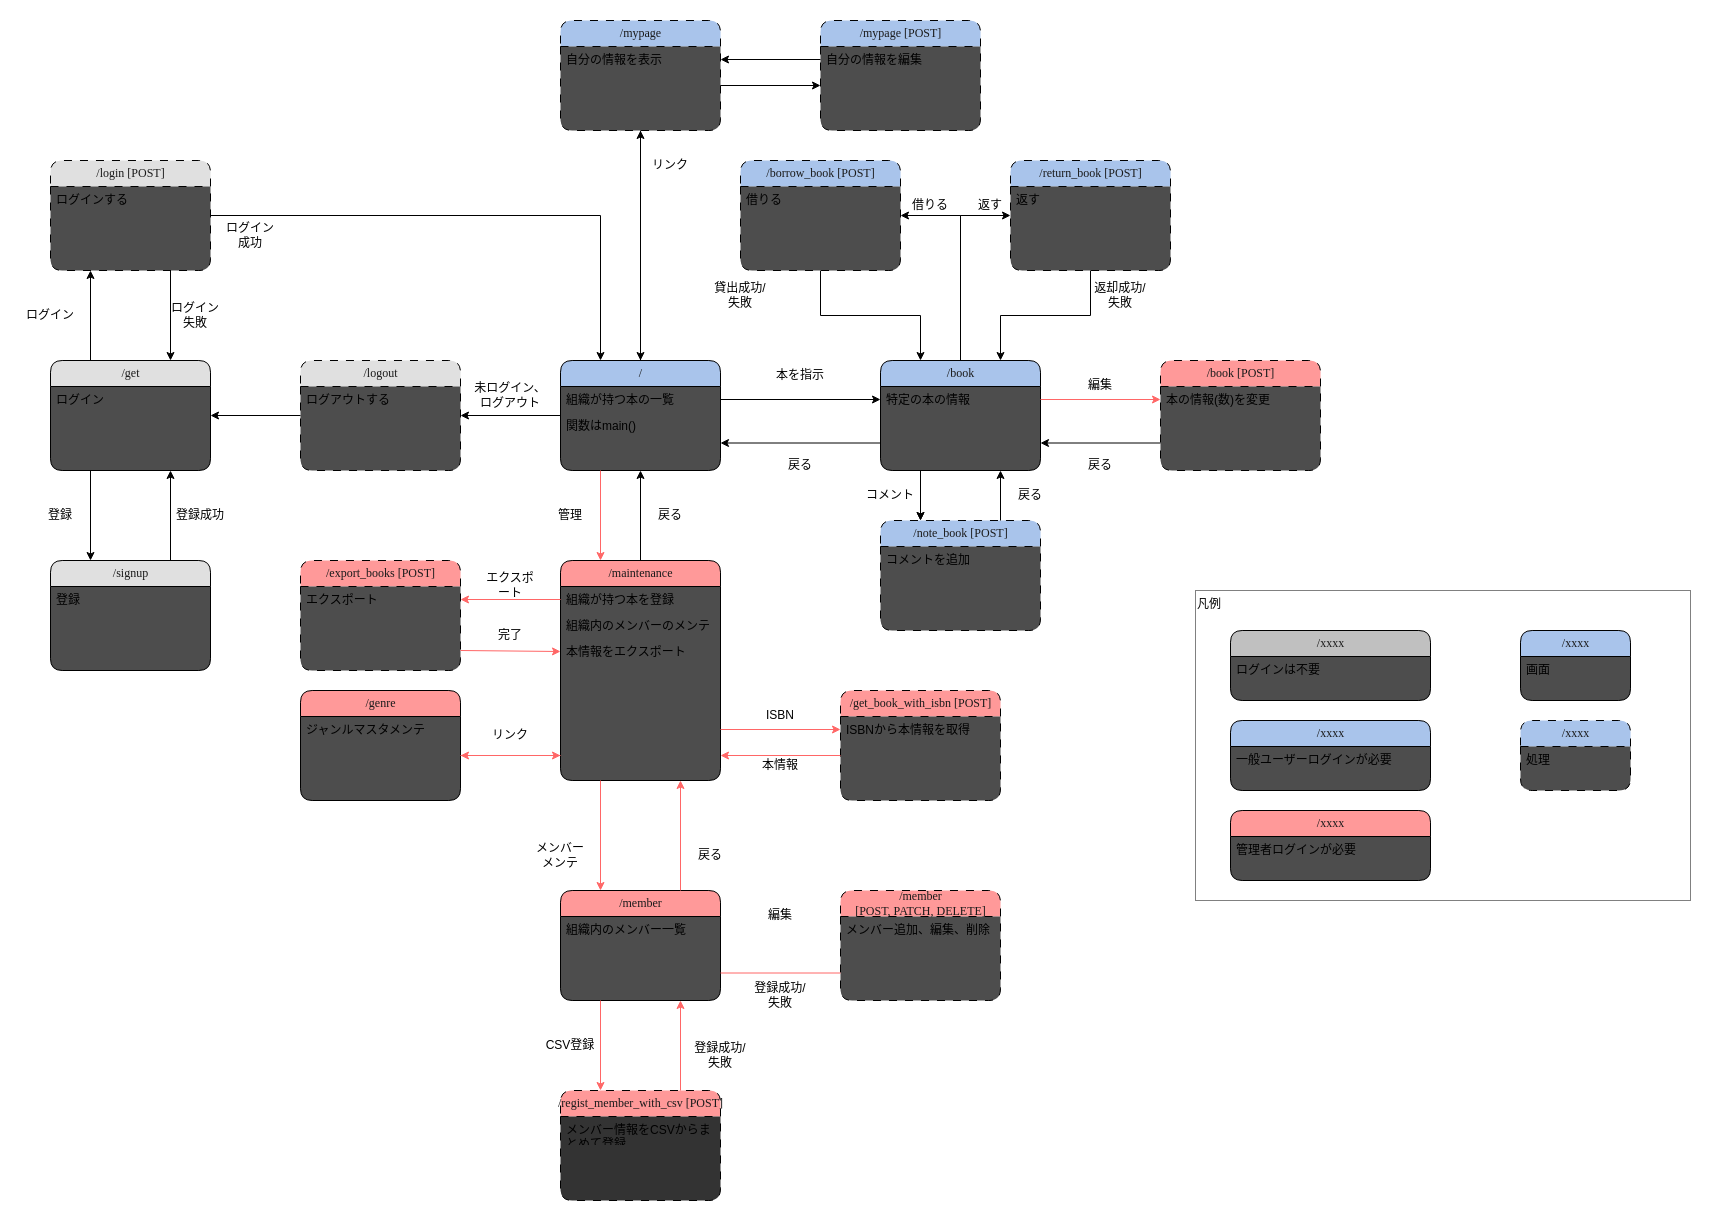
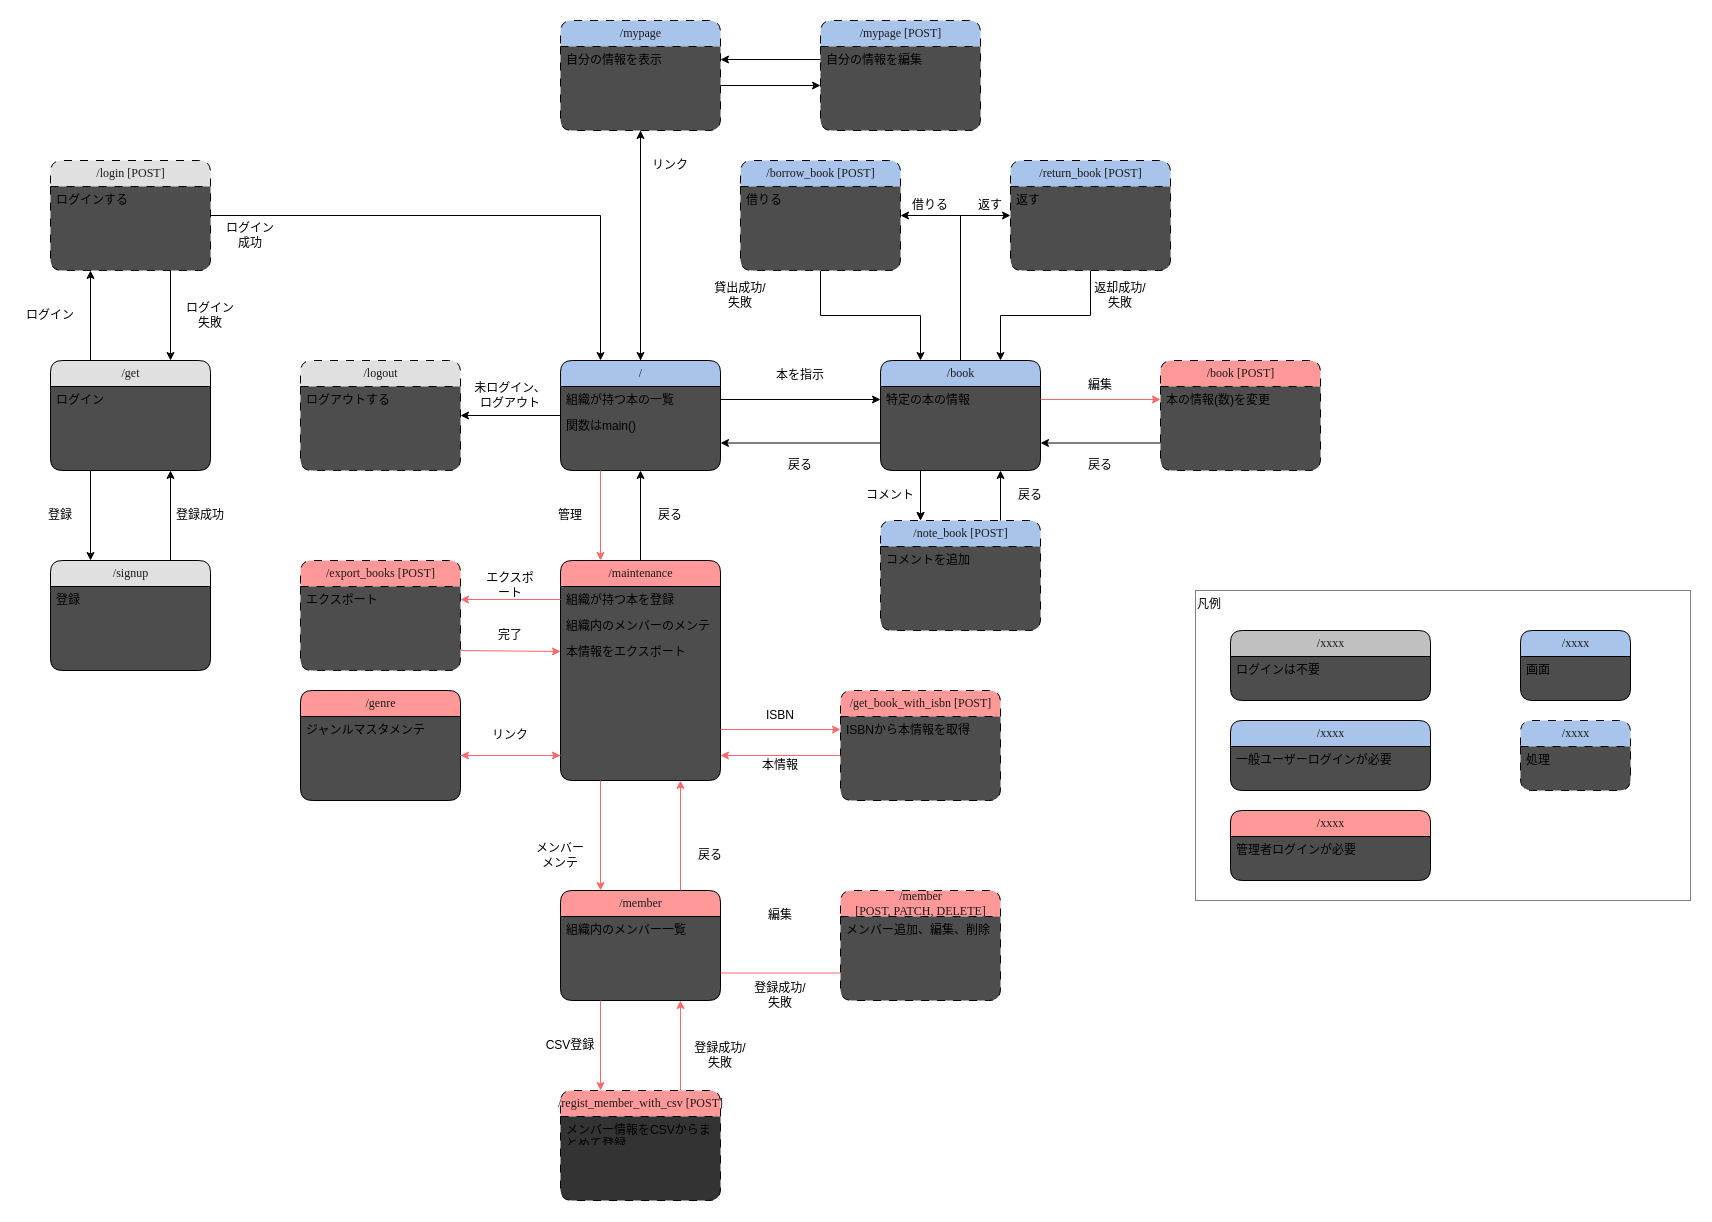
(196, 316) -> (211, 316)
(259, 416) -> none
